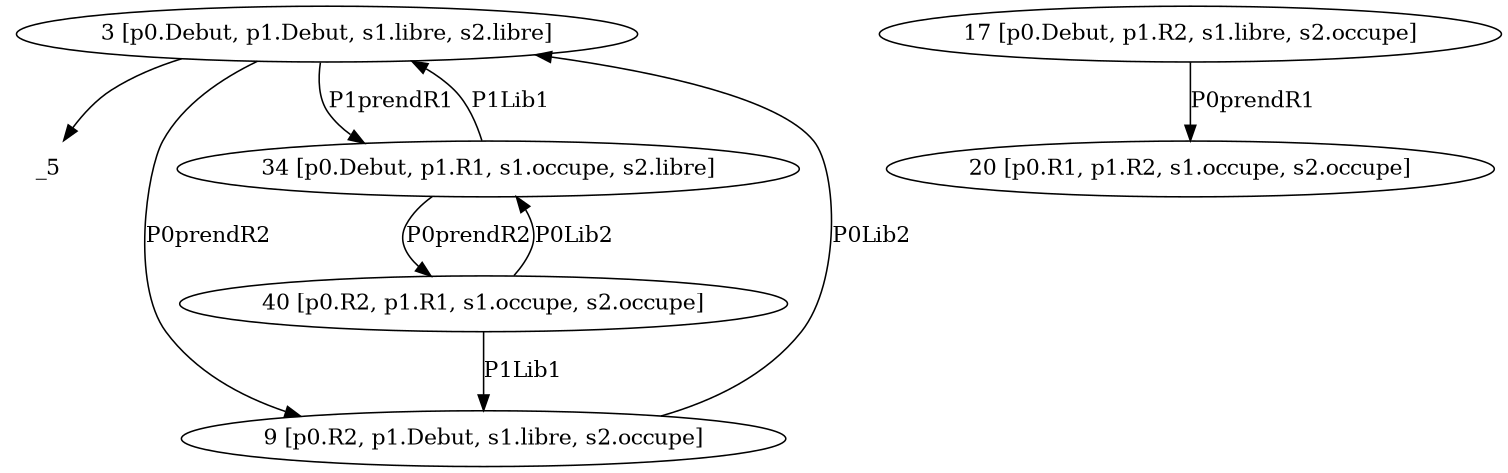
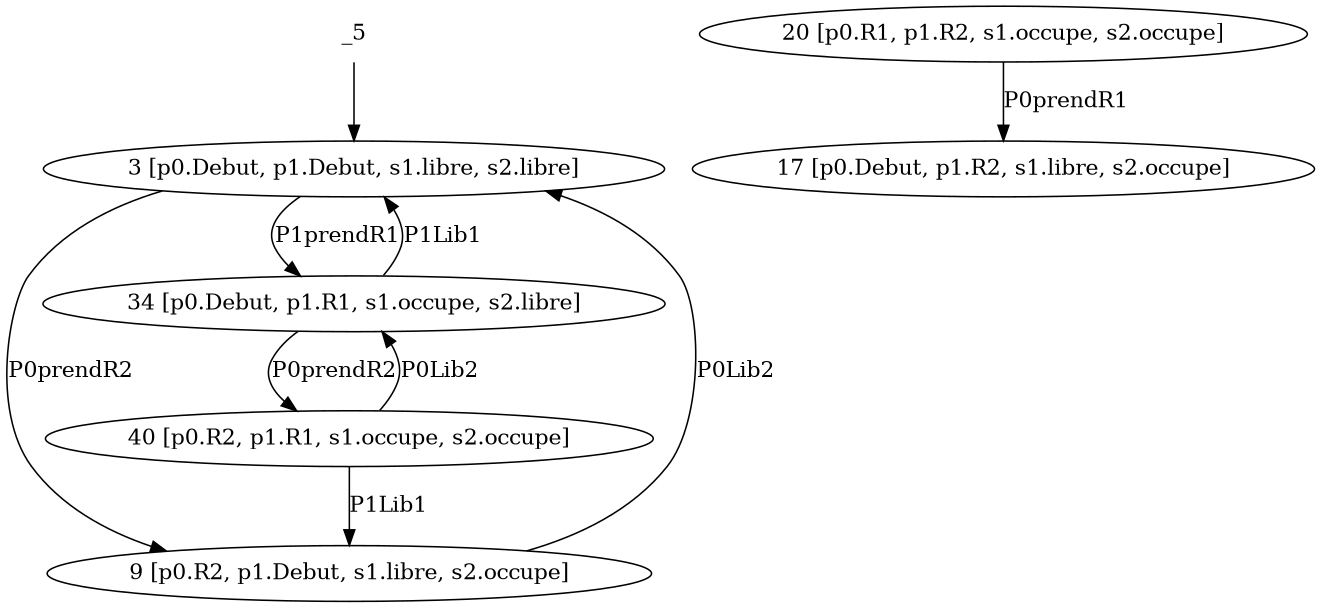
(121, 84) -> (354, 94)
(1190, 94) -> (1003, 94)
